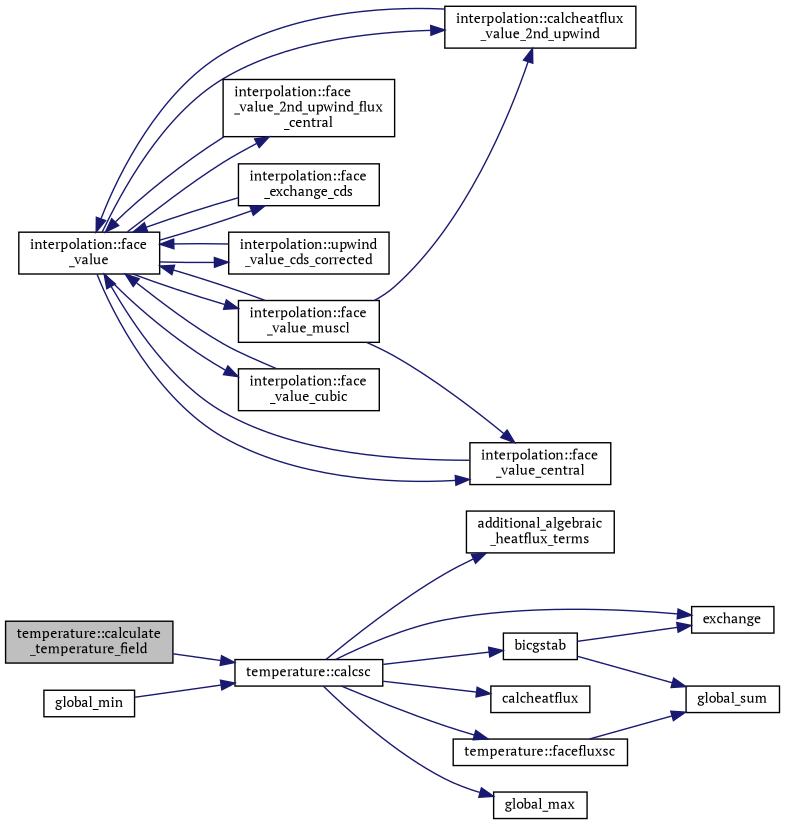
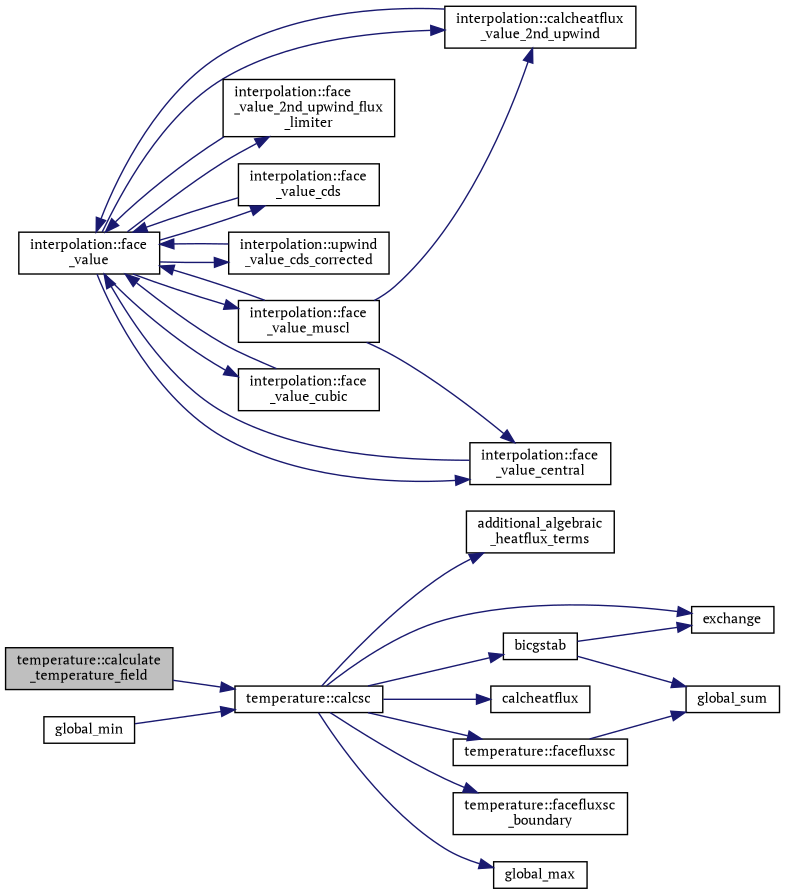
(309, 108) -> (309, 108)
(309, 185) -> (309, 185)
none -> (540, 814)
